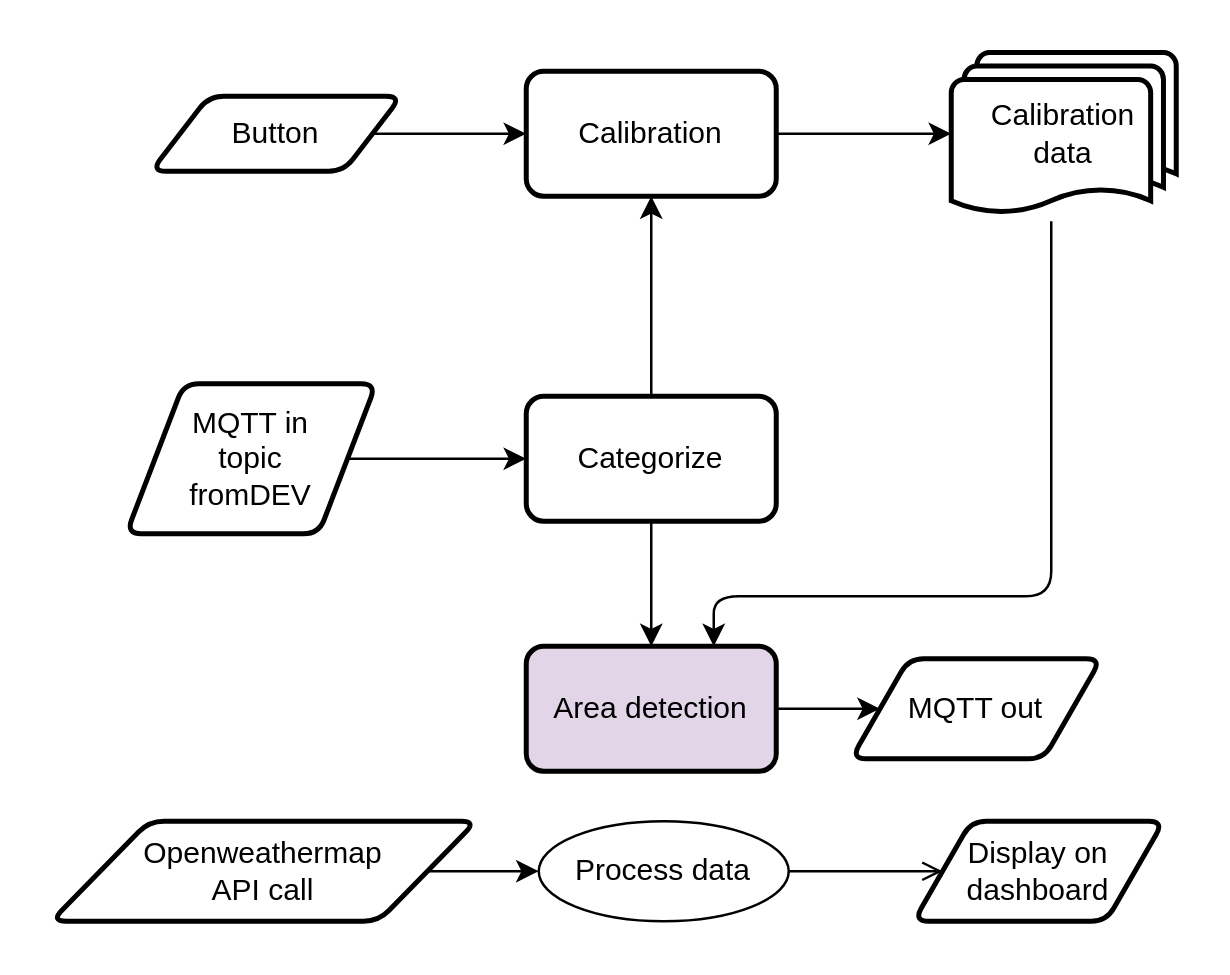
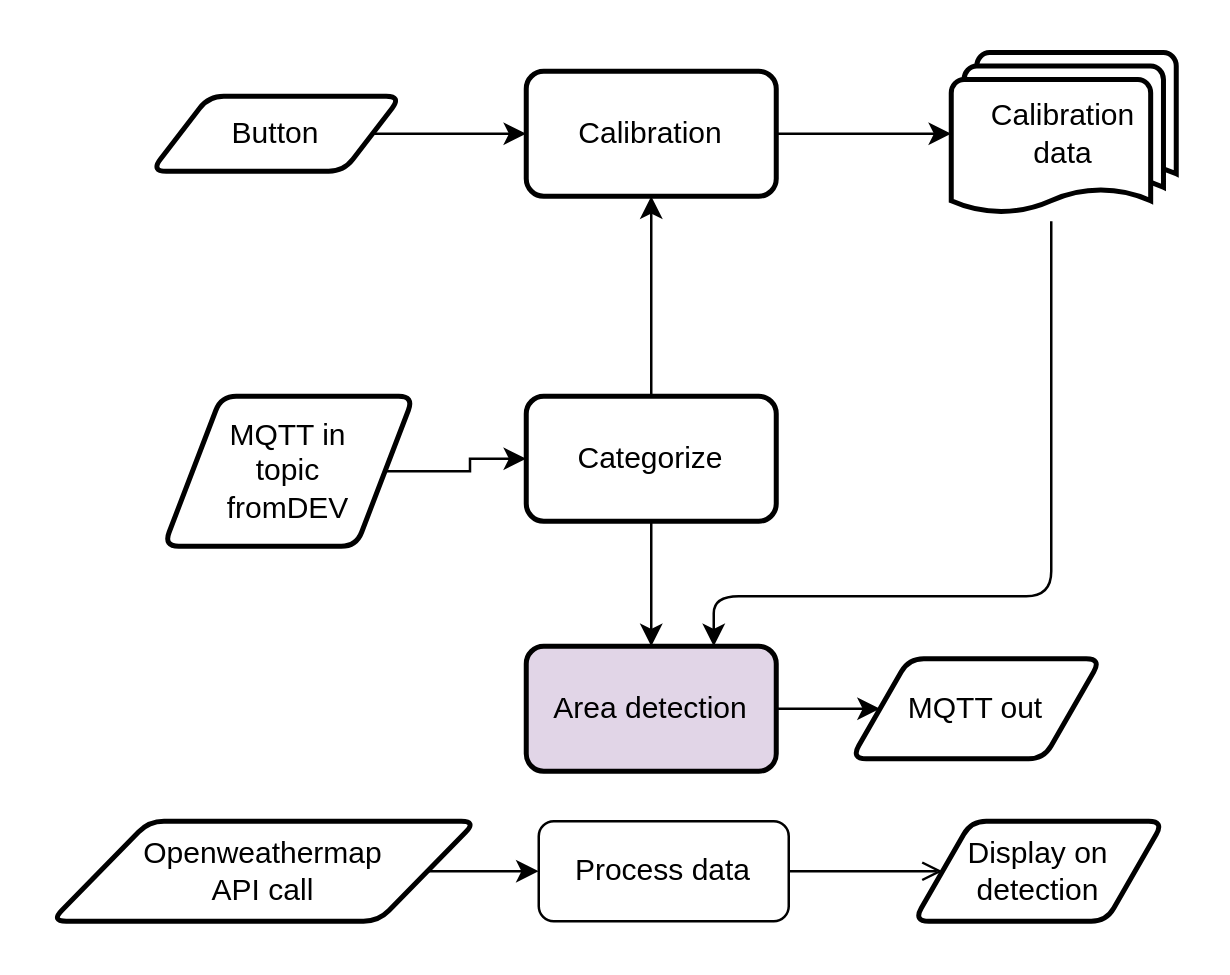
(251, 459) -> (289, 471)
(664, 871) -> (664, 871)
(1039, 871) -> (1039, 871)
